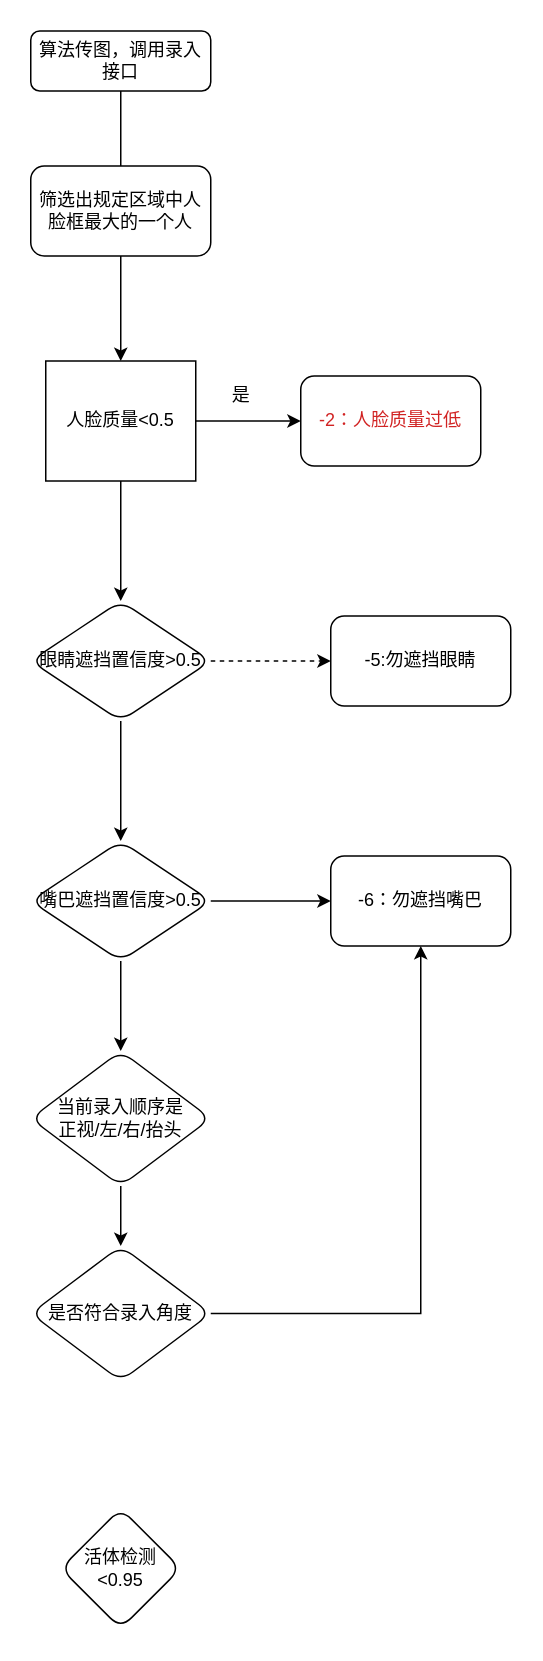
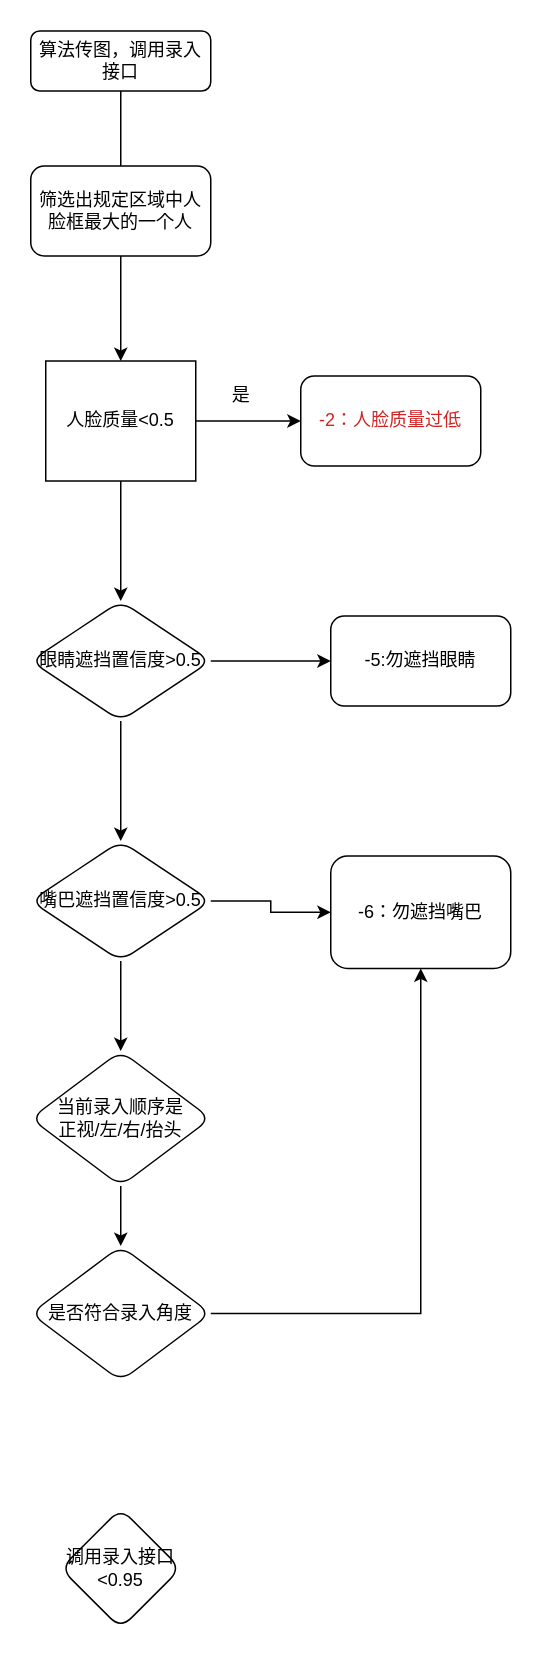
(266, 661) -> (266, 661)
(421, 901) -> (421, 912)
(121, 1568) -> (121, 1568)
